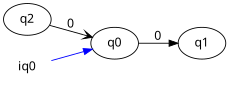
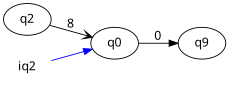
(71, 24) -> (71, 24)
(202, 43) -> (202, 43)
(27, 67) -> (27, 67)
